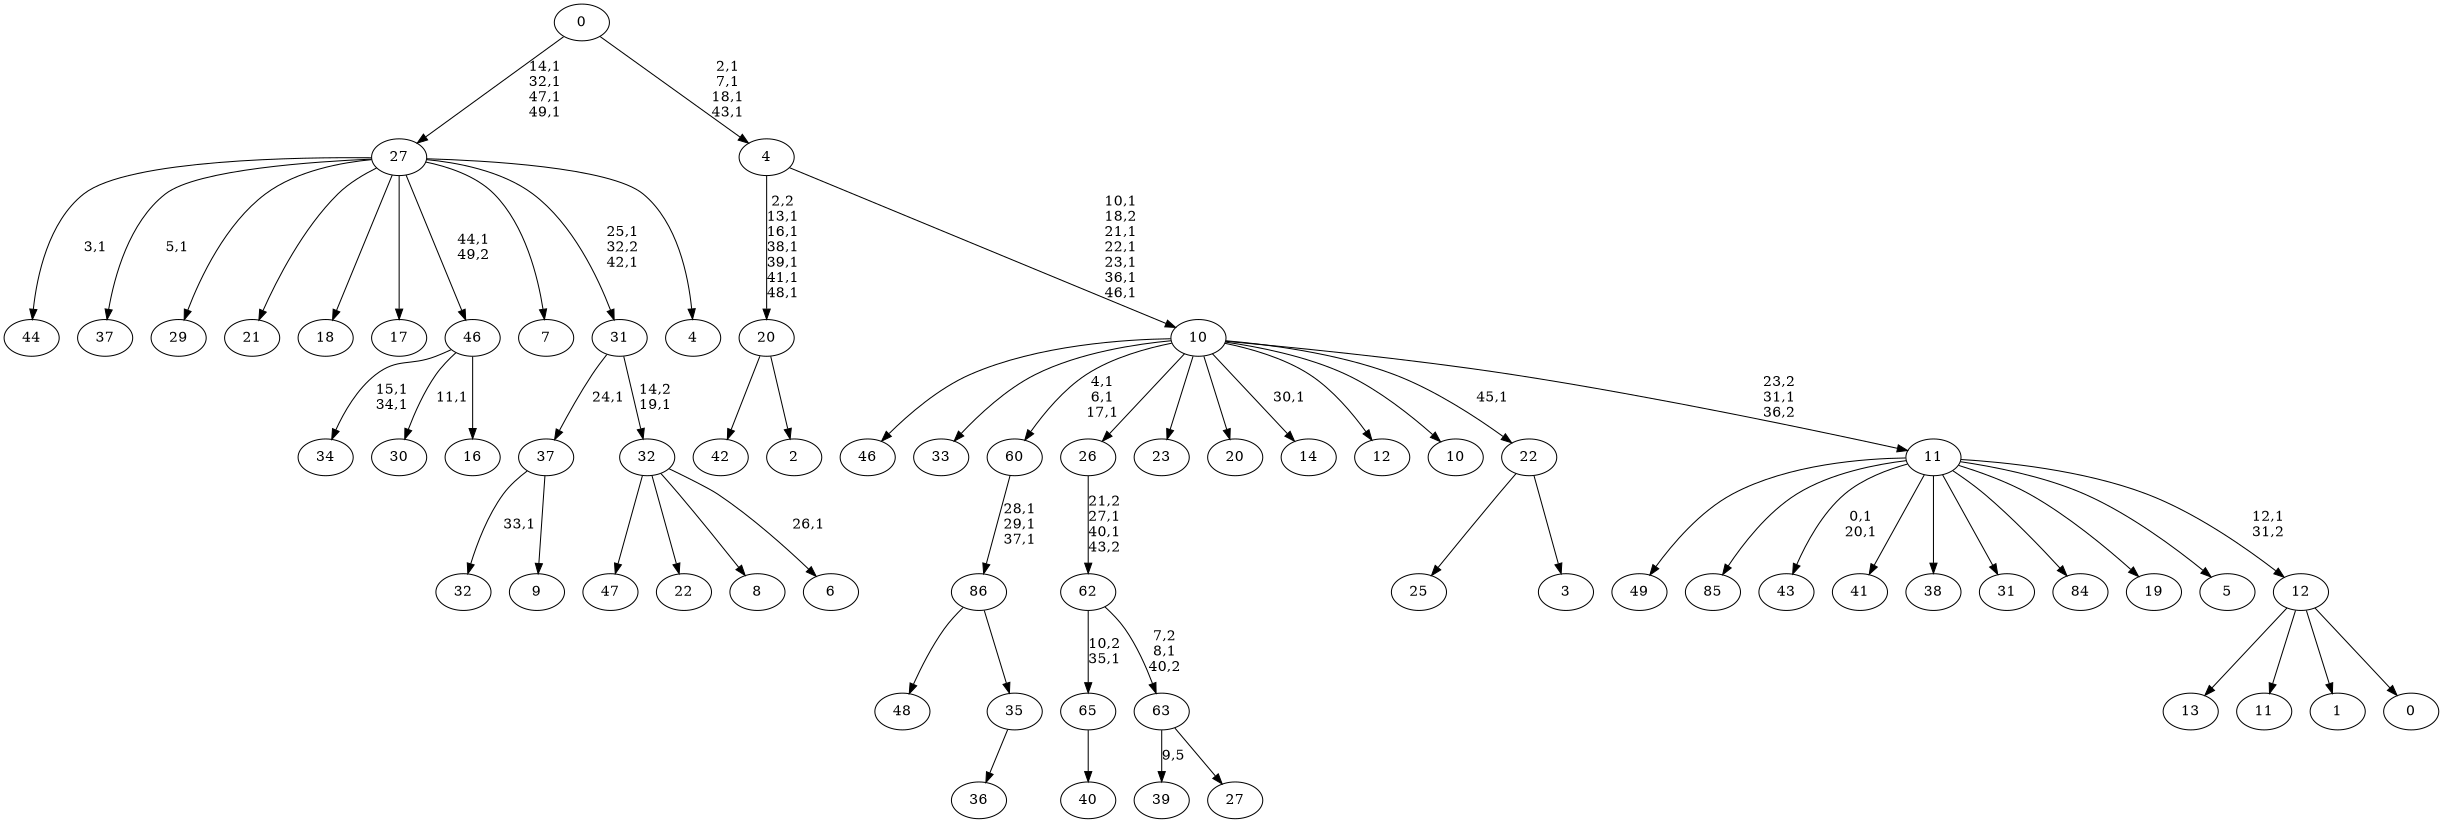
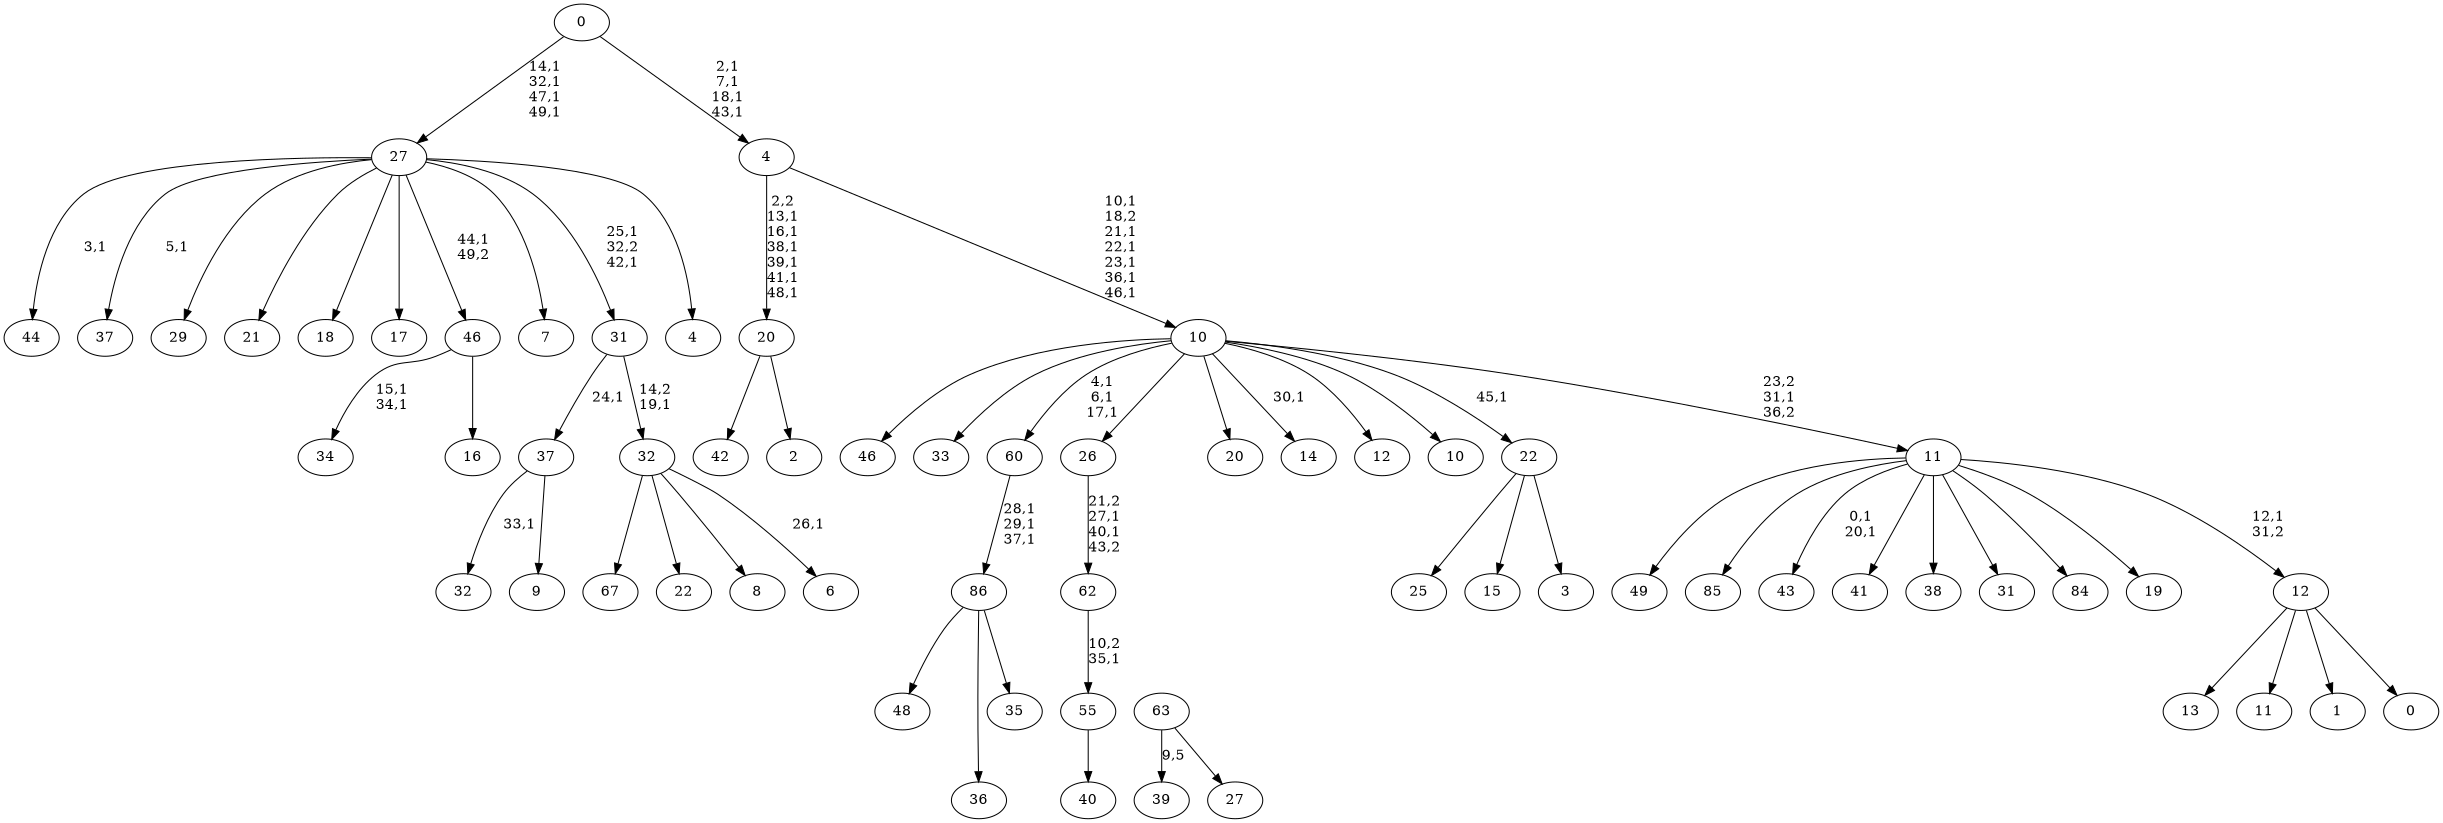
(399, 457) -> none
(1162, 457) -> none
(610, 592) -> (610, 592)
none -> (1492, 592)
(2227, 592) -> none
(1133, 642) -> none
(1088, 712) -> (1088, 712)
(999, 751) -> (978, 691)
